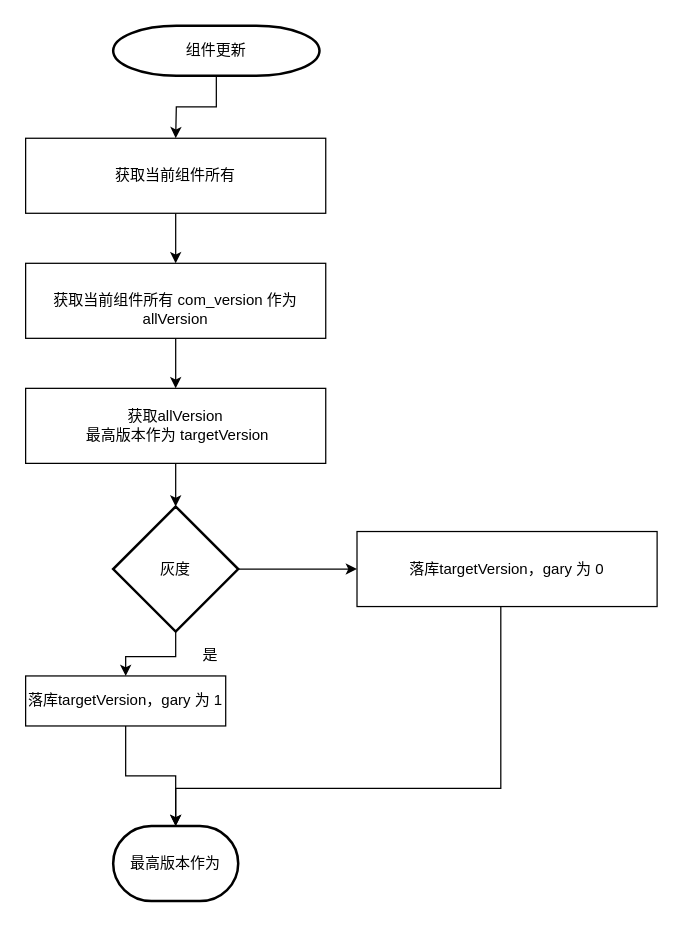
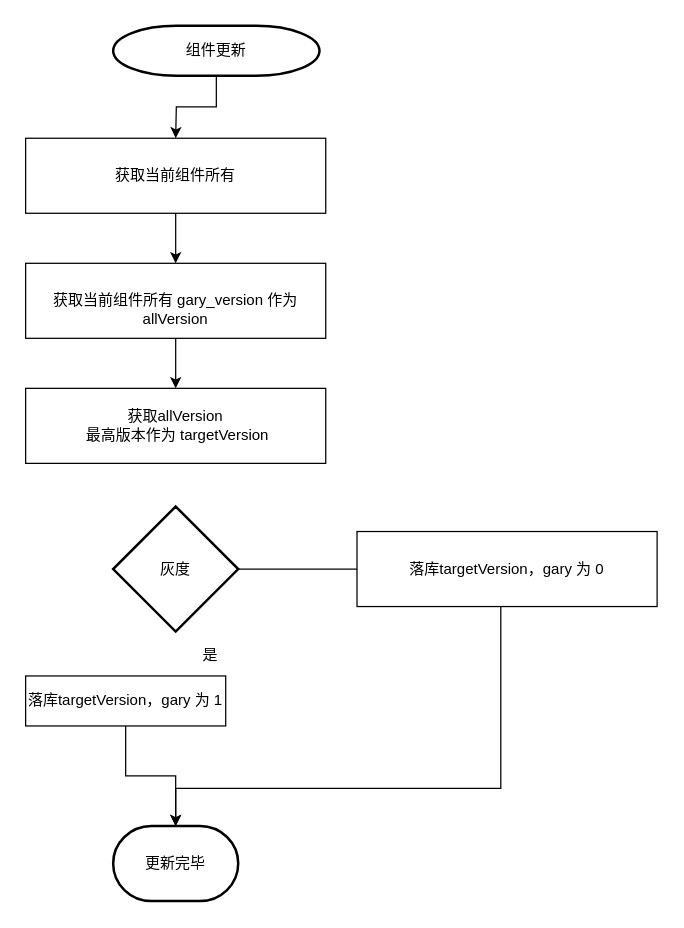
(176, 301) -> (176, 301)
(176, 487) -> none
(347, 569) -> (350, 569)
(158, 656) -> none
(176, 863) -> (176, 863)
